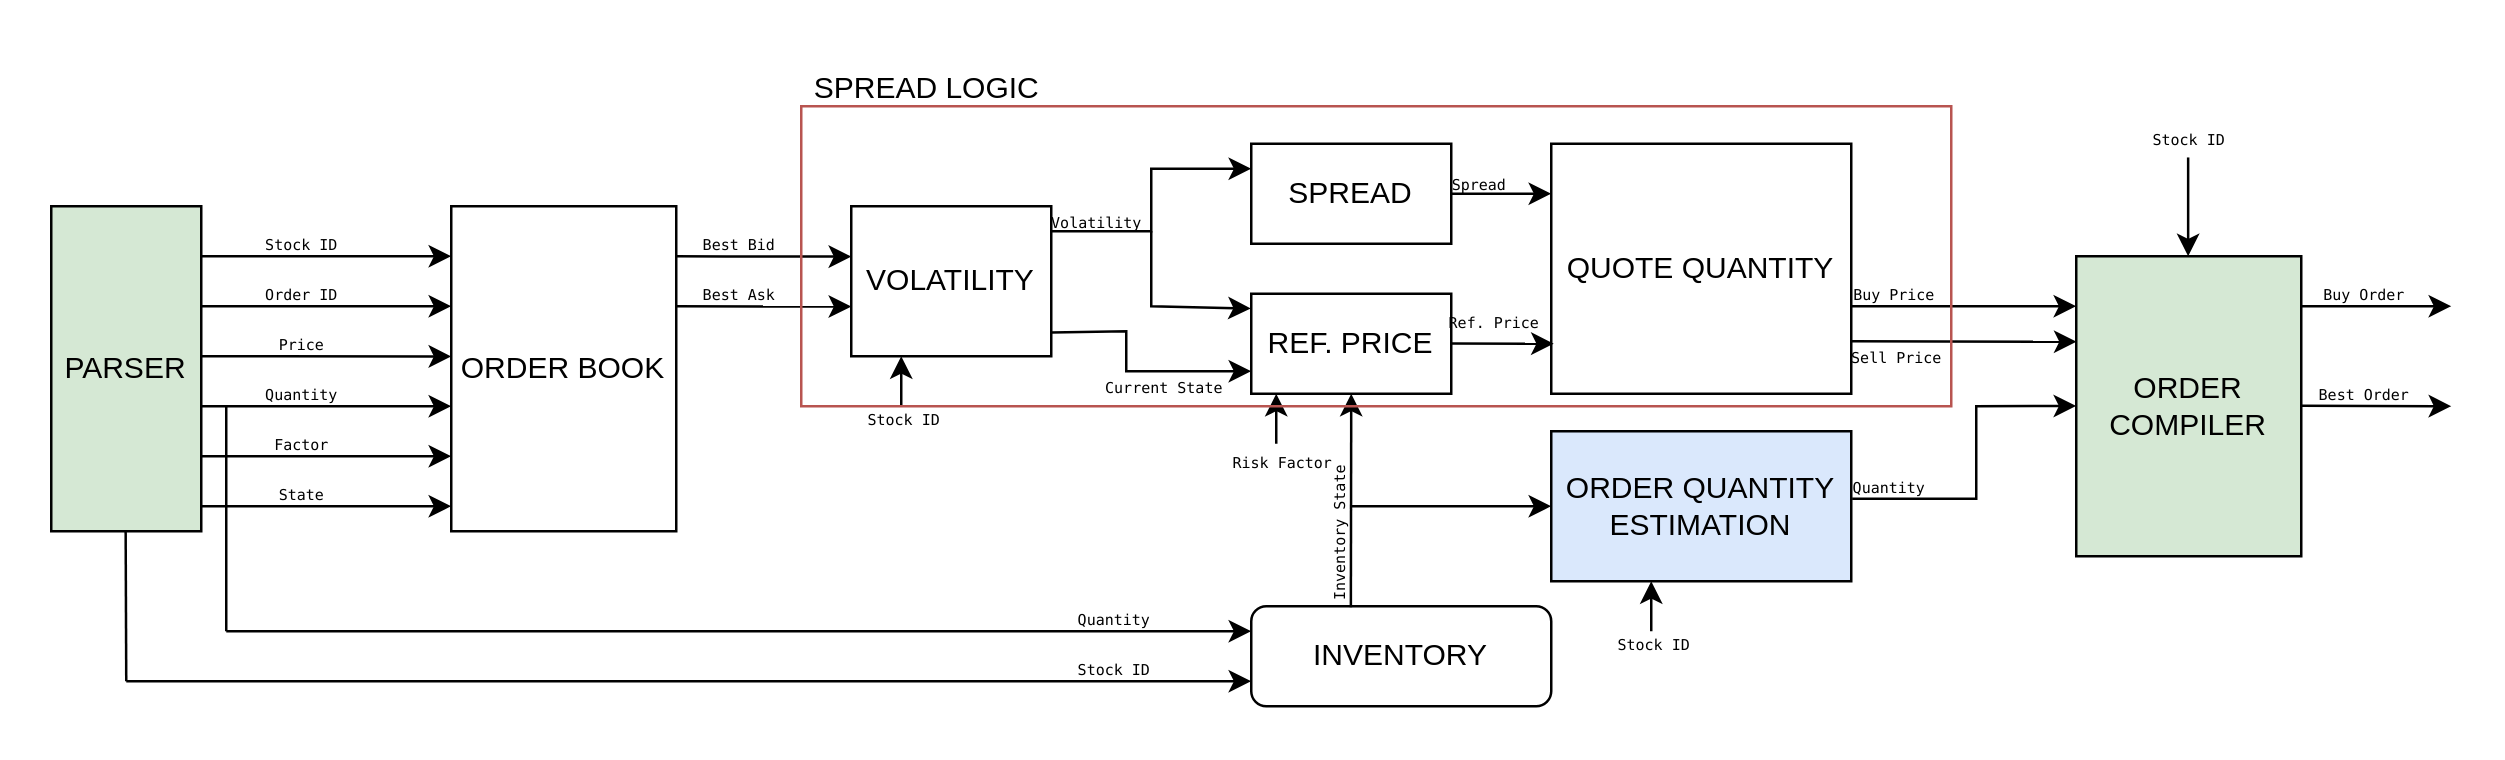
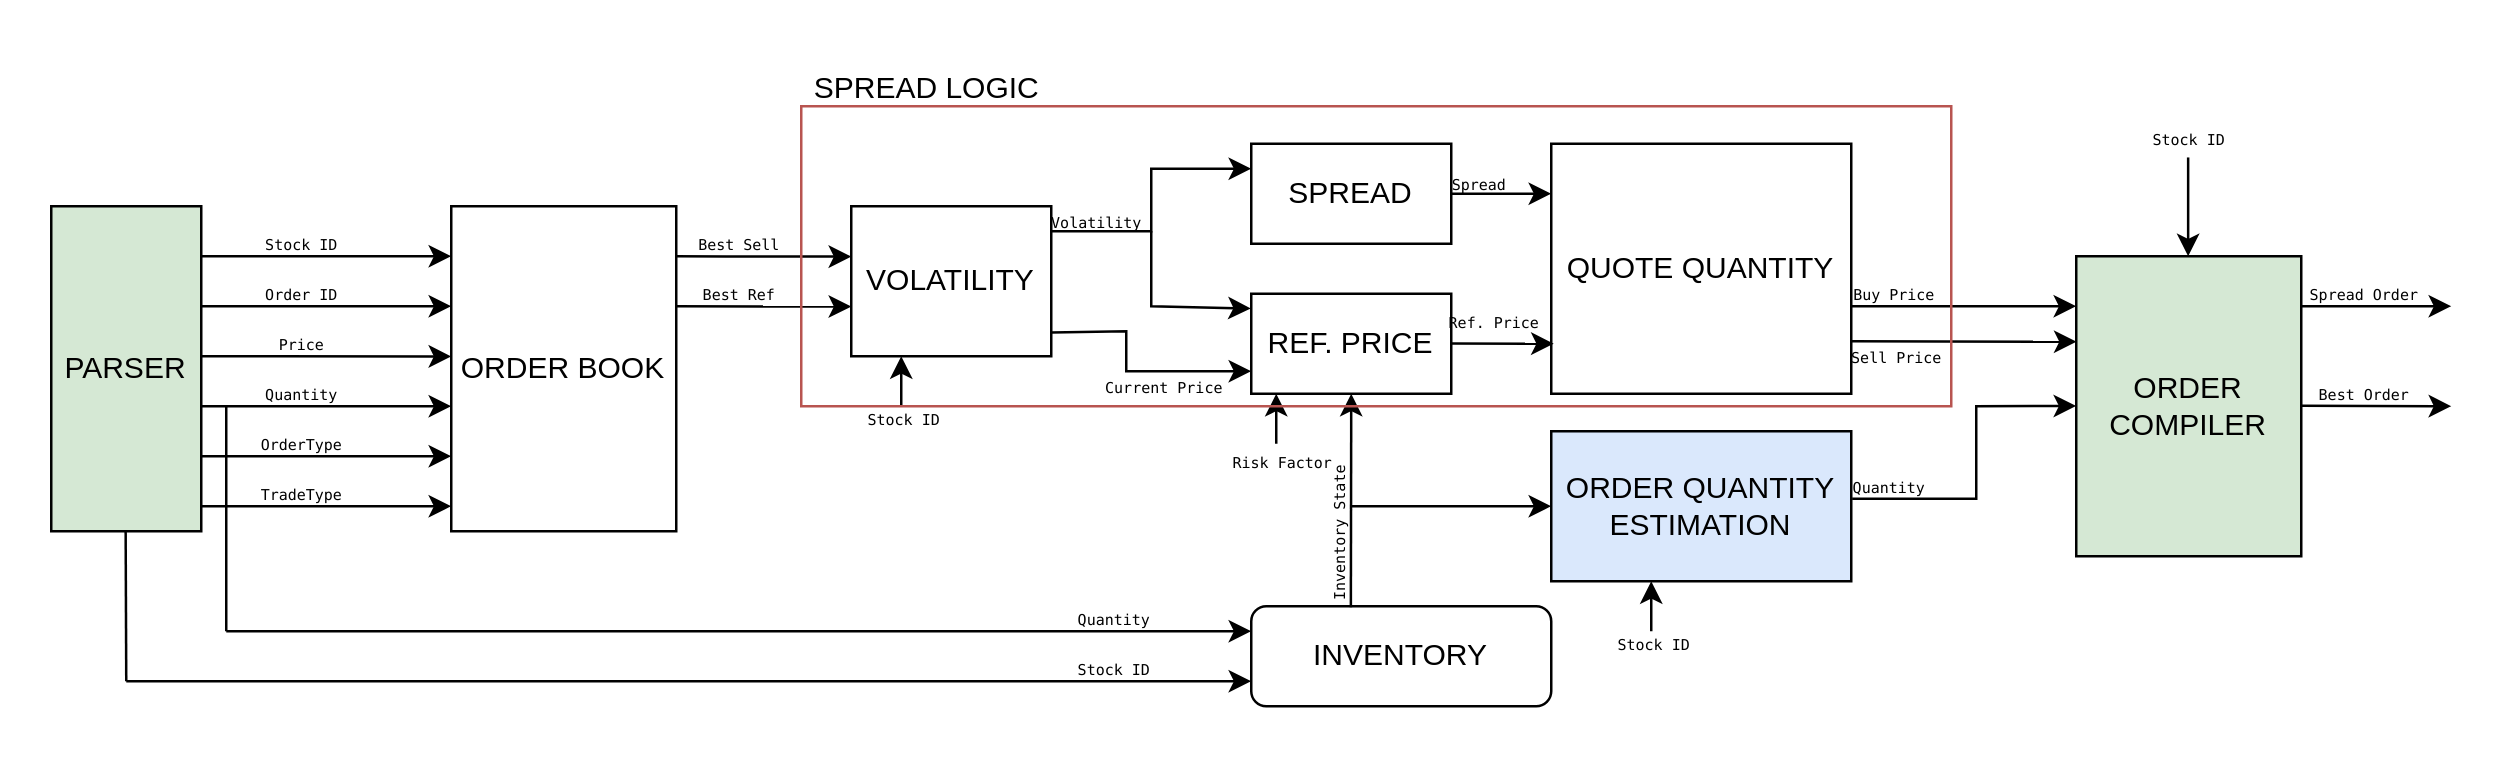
(740, 244) -> (740, 244)
(740, 294) -> (740, 294)
(2365, 294) -> (2365, 294)
(1165, 386) -> (1165, 386)
(303, 444) -> (303, 444)
(303, 494) -> (303, 494)
